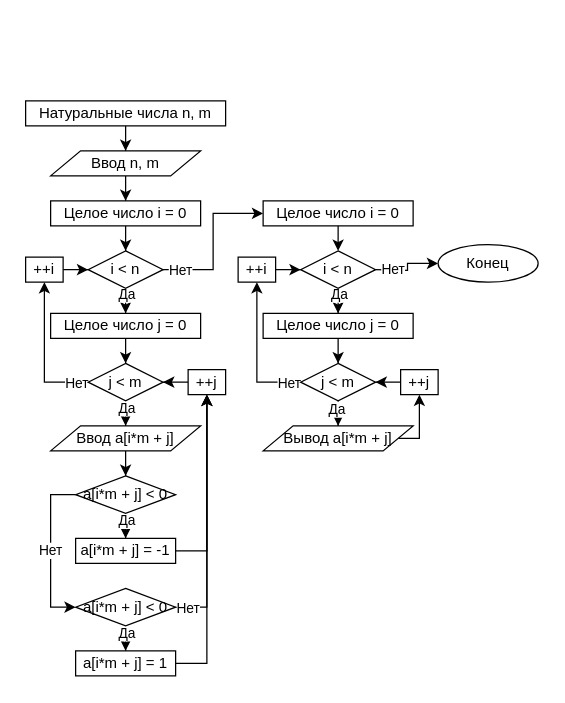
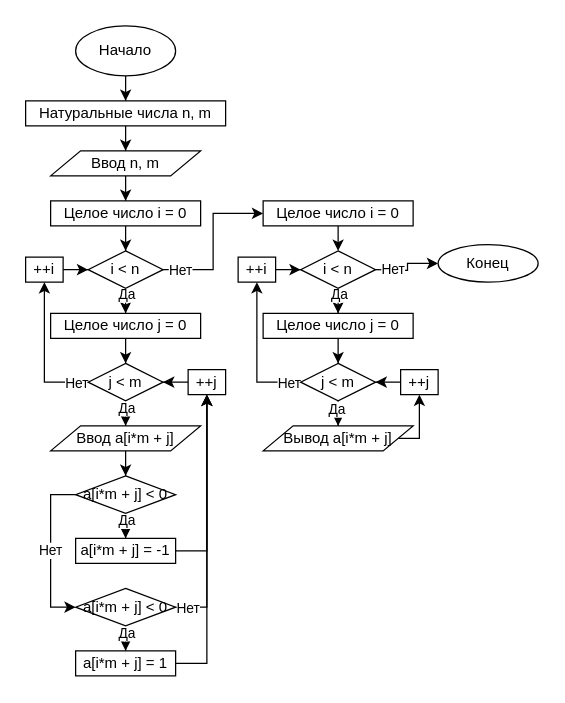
none -> (126, 51)
none -> (126, 93)
